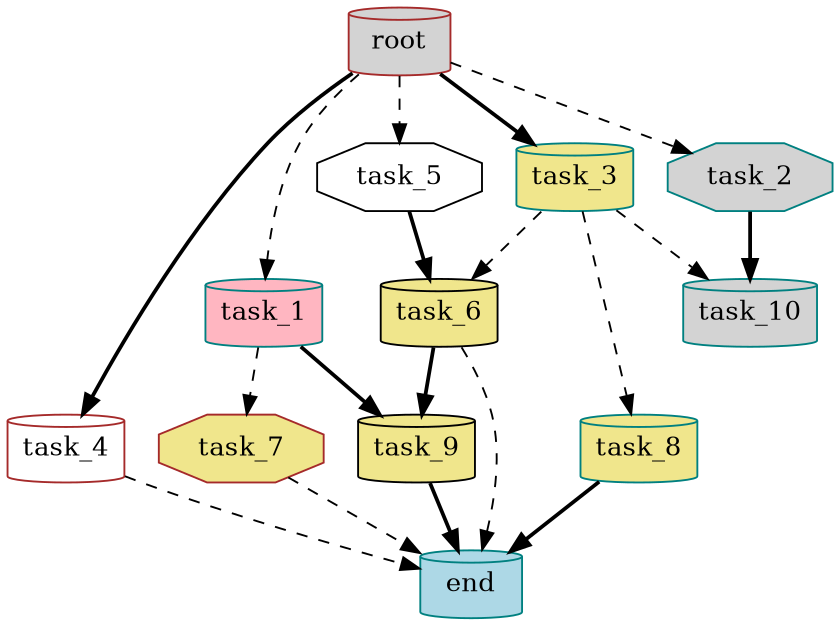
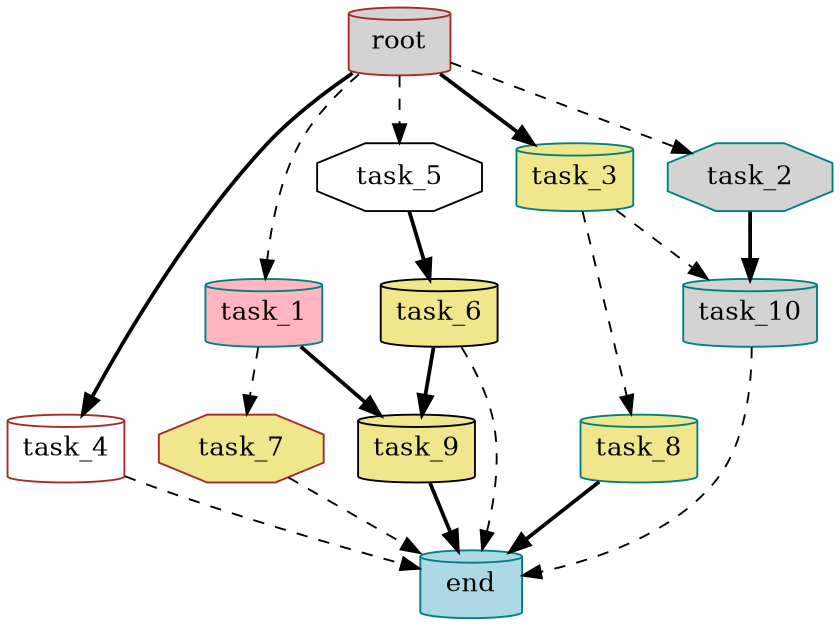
(514, 238) -> none
none -> (695, 502)
